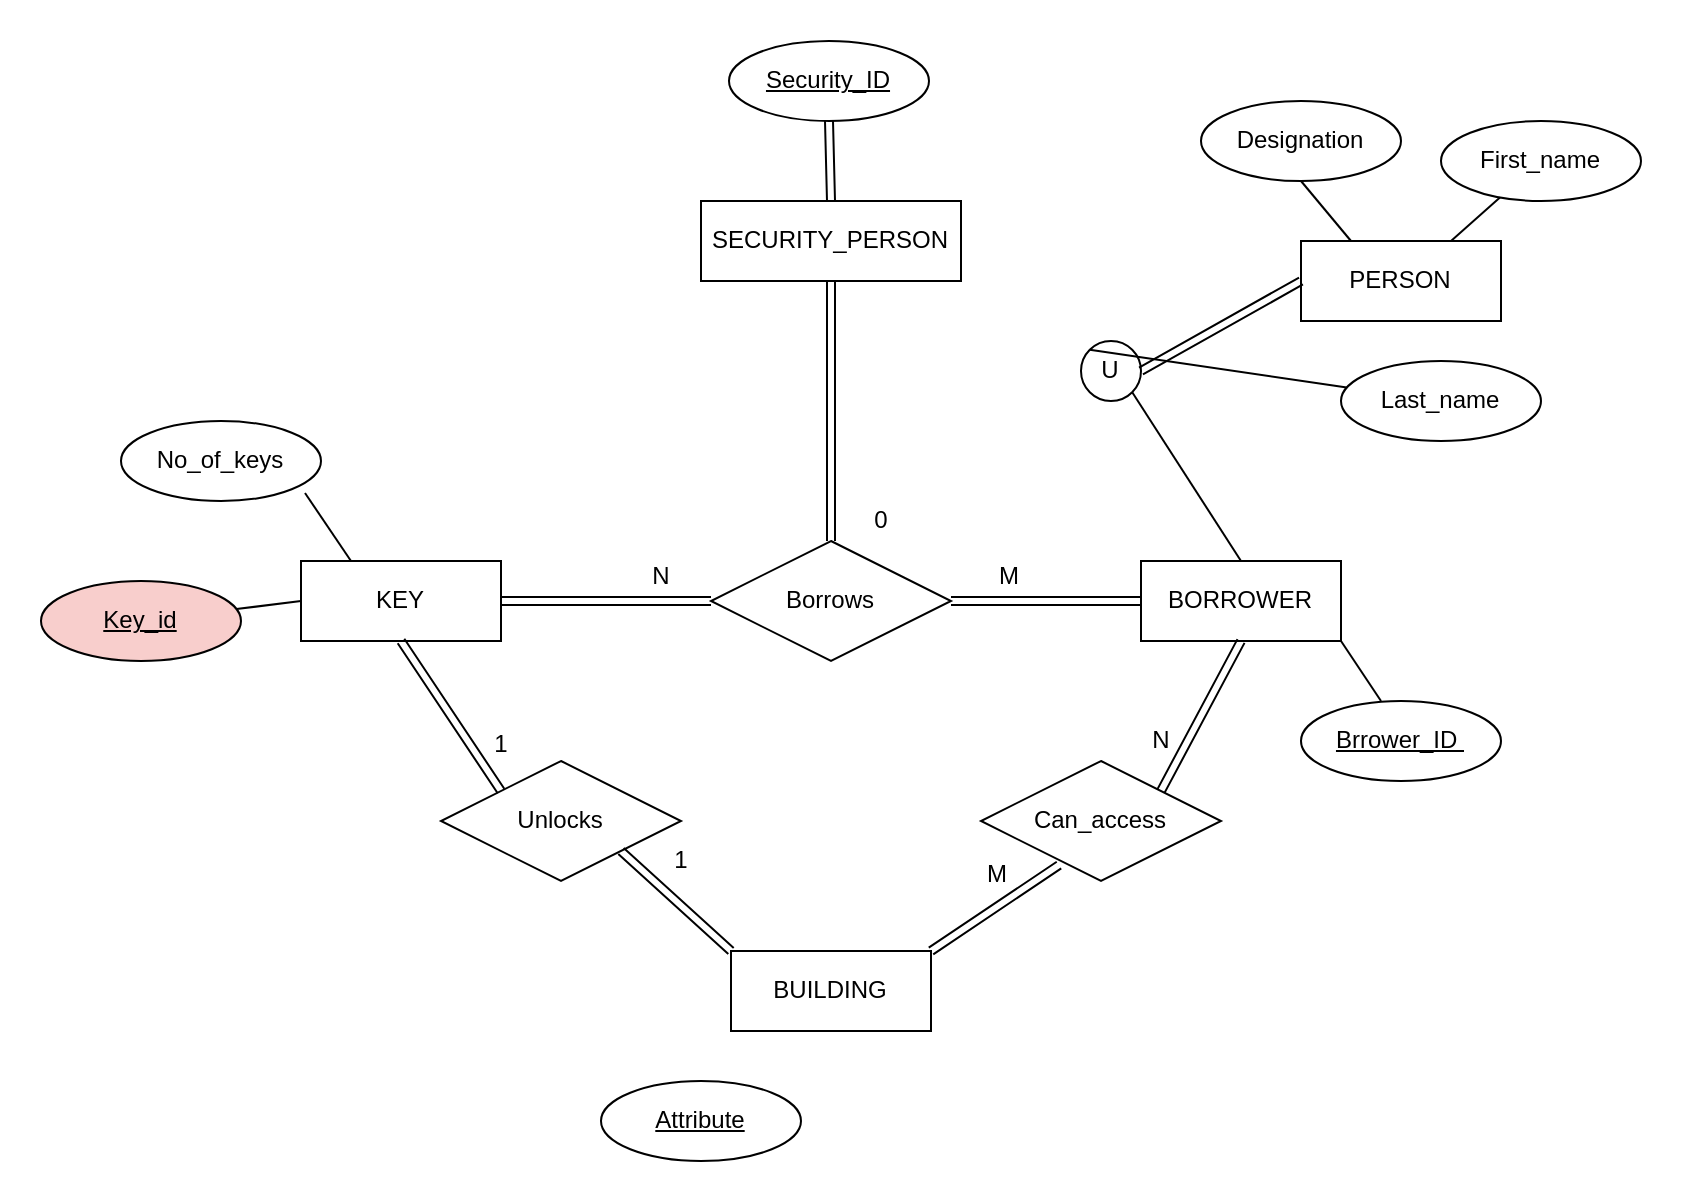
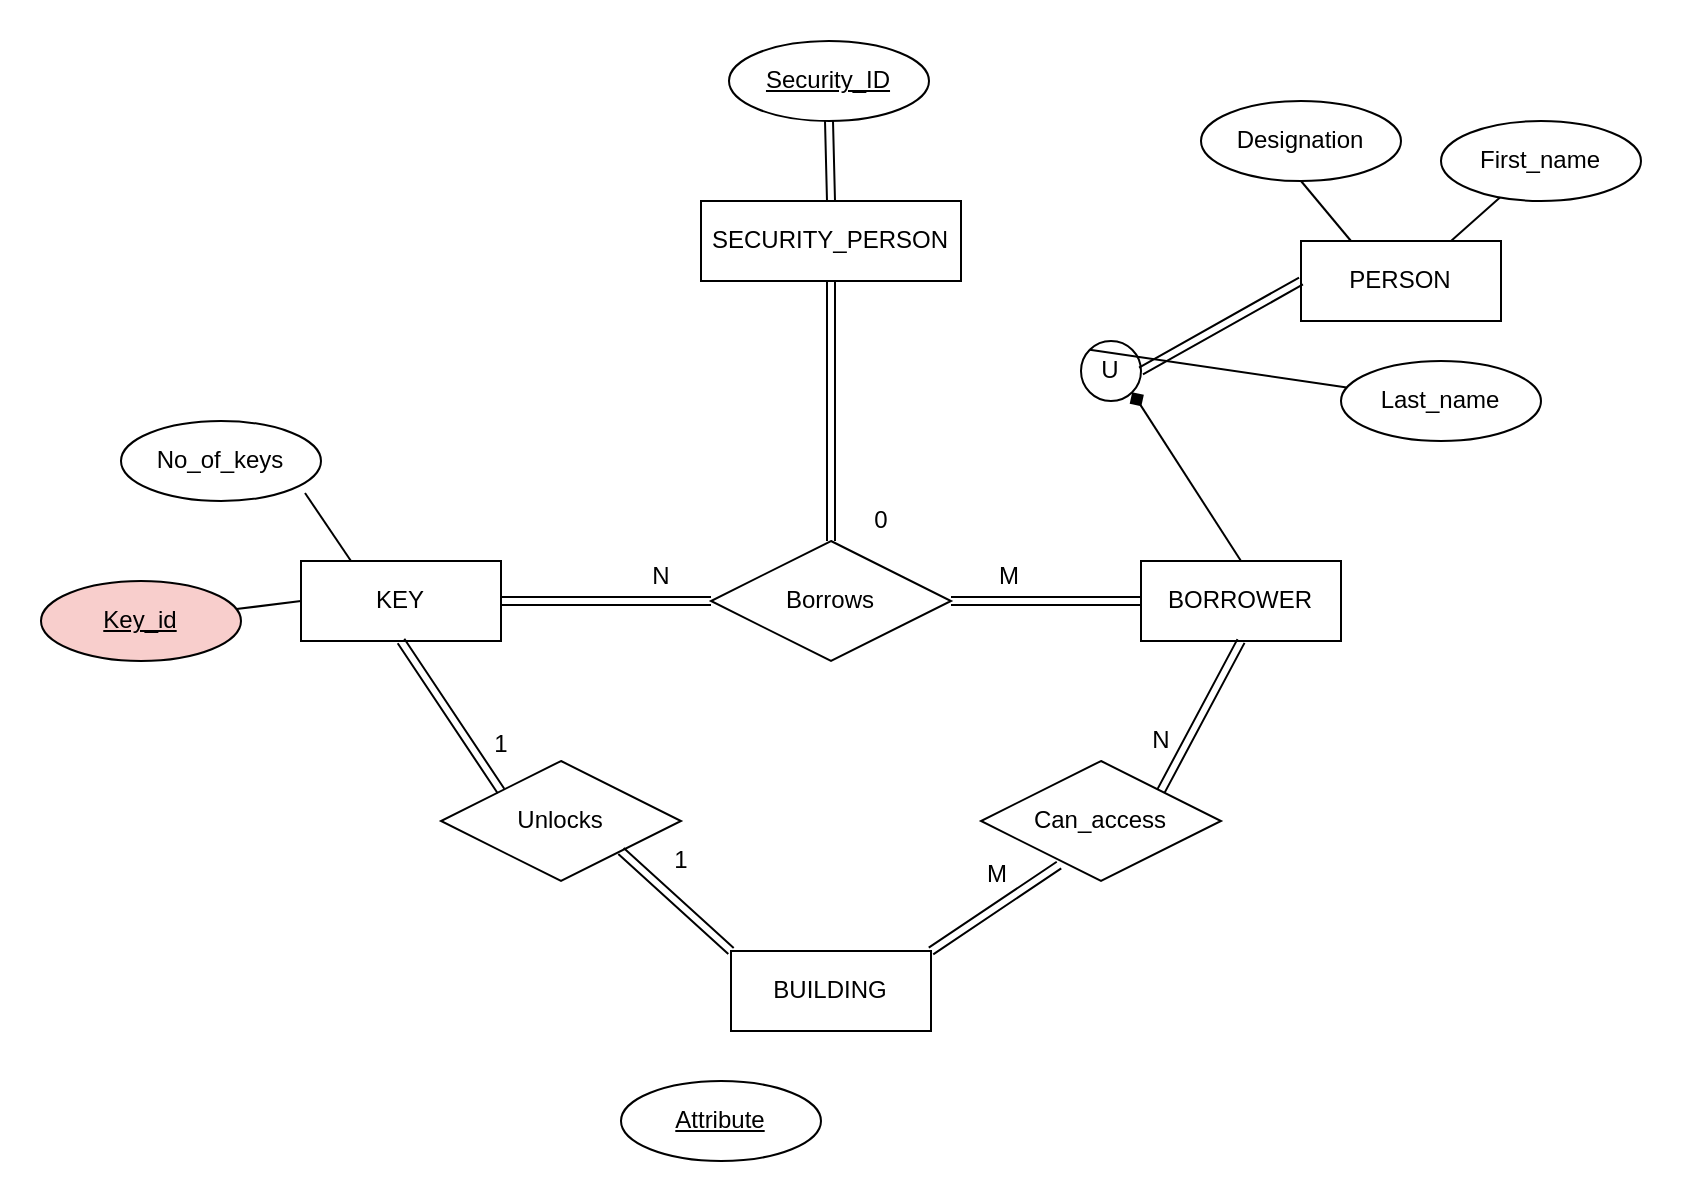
(1137, 399) -> (1141, 406)
(1361, 671) -> none
(1401, 741) -> none
(701, 1121) -> (721, 1121)
